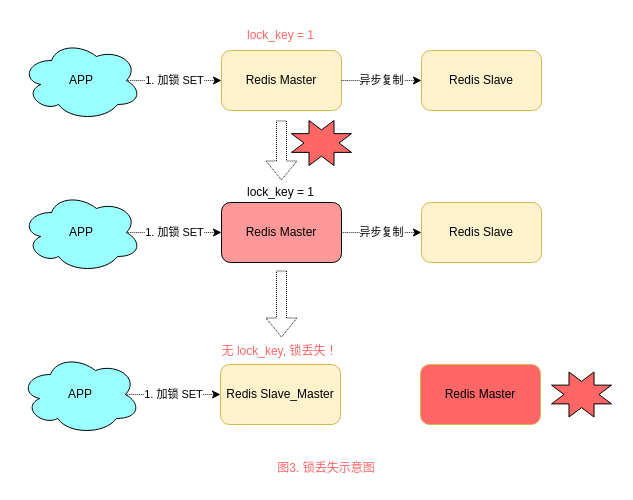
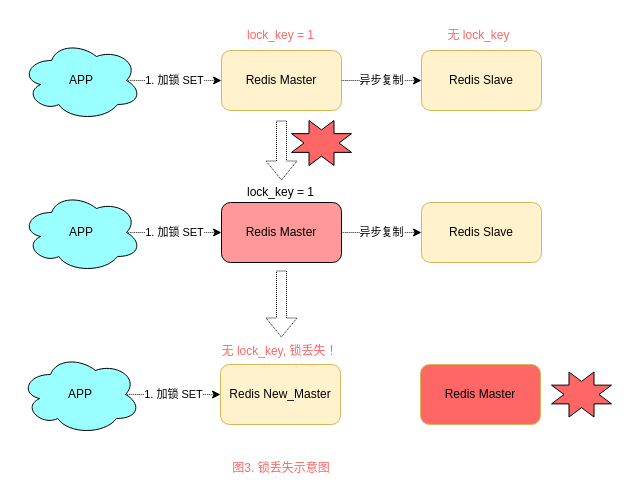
none -> (479, 36)
(281, 395) -> (281, 395)
(327, 469) -> (282, 469)
